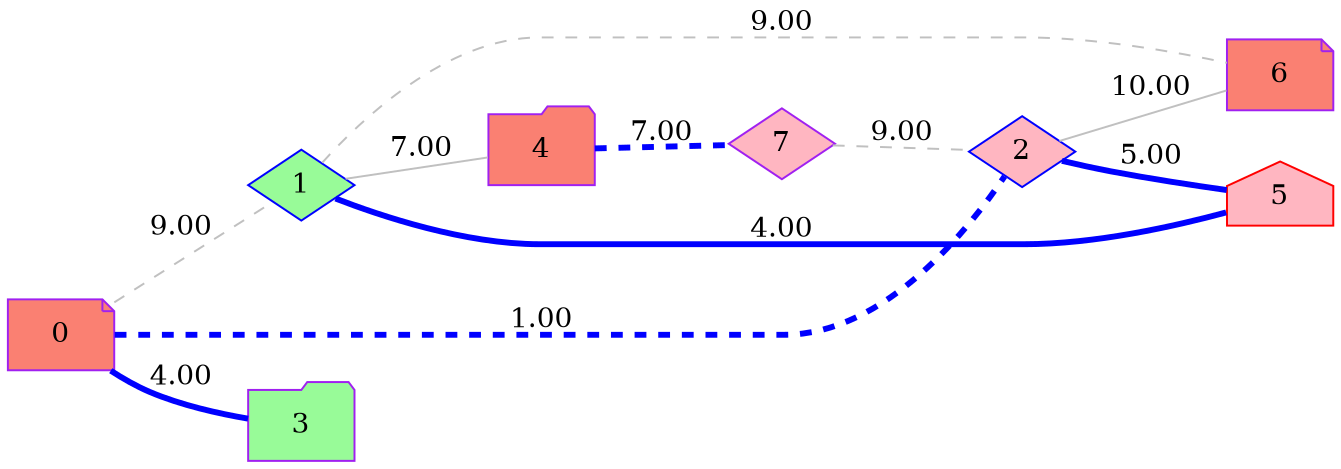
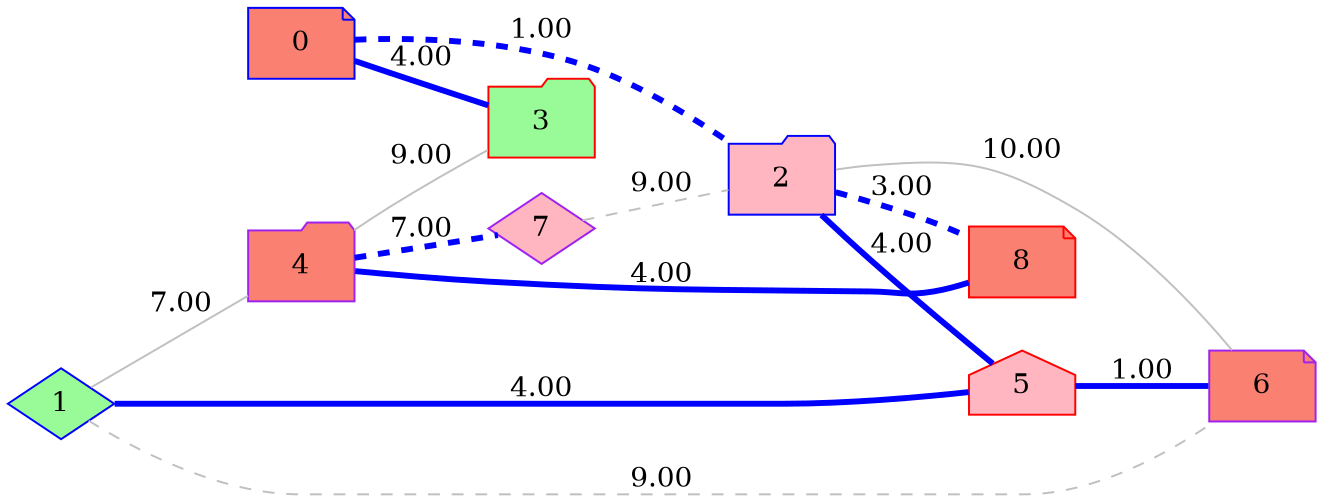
(1022, 152) -> (782, 179)
(1151, 157) -> (902, 245)
none -> (420, 189)
(194, 252) -> none
none -> (1022, 262)
(61, 335) -> (301, 43)
none -> (1142, 386)
(301, 425) -> (542, 122)
